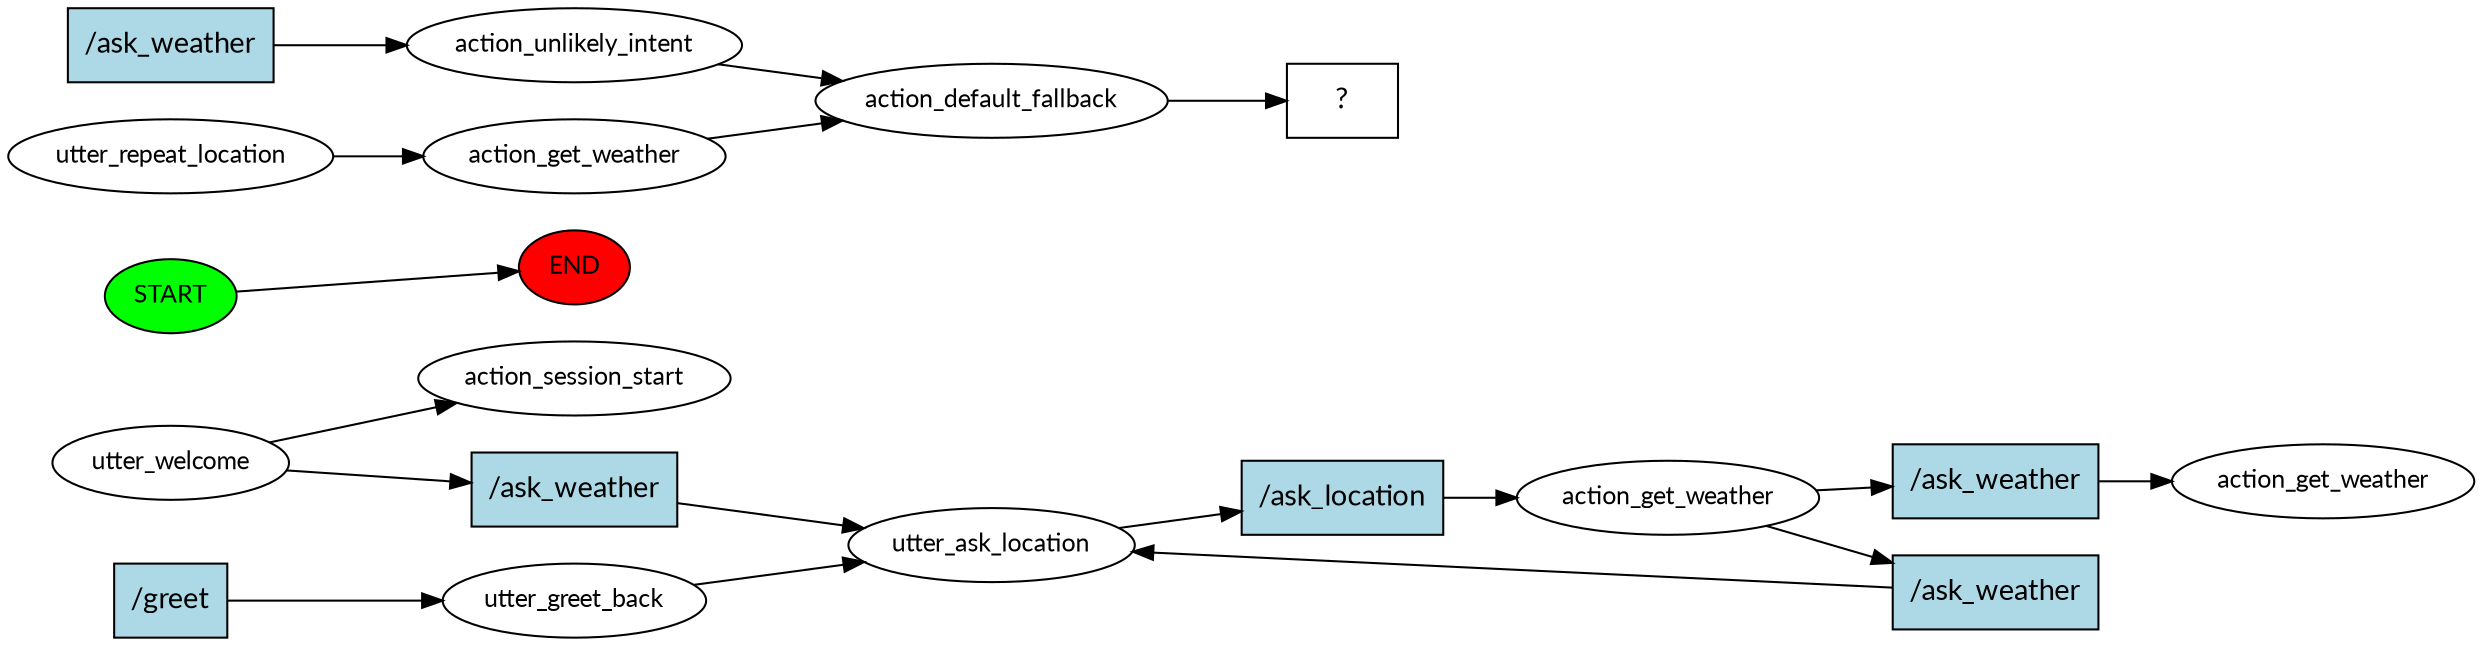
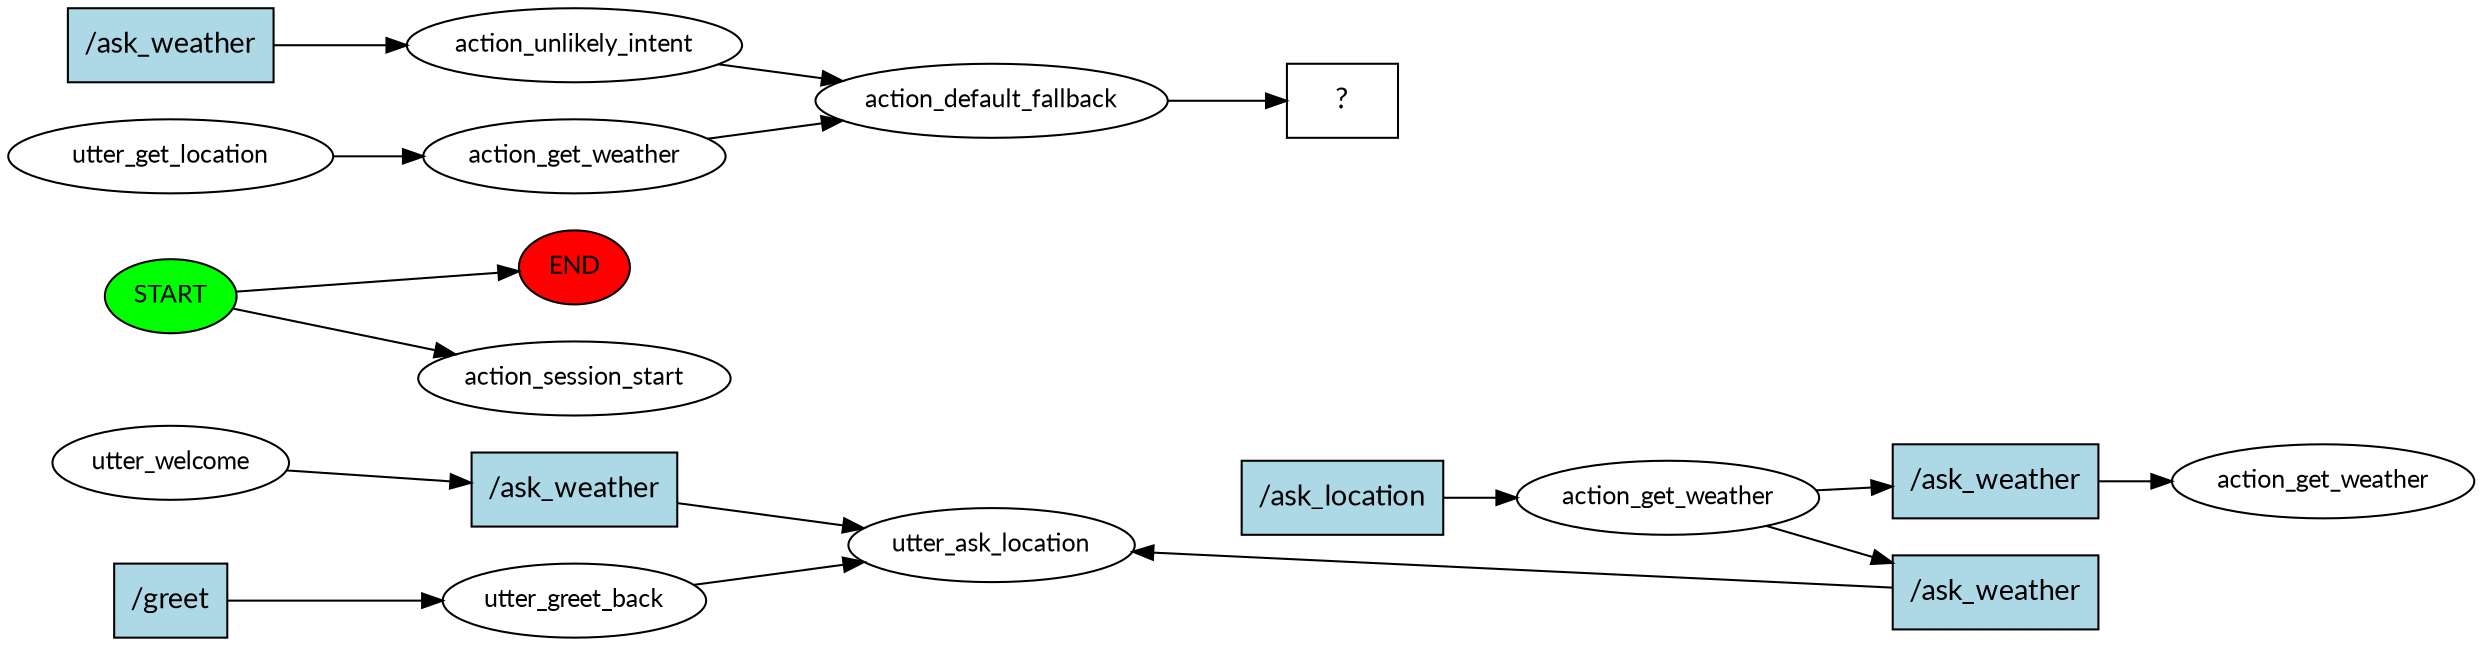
(171, 156) -> (171, 156)
(353, 425) -> (334, 329)
(1170, 521) -> none
